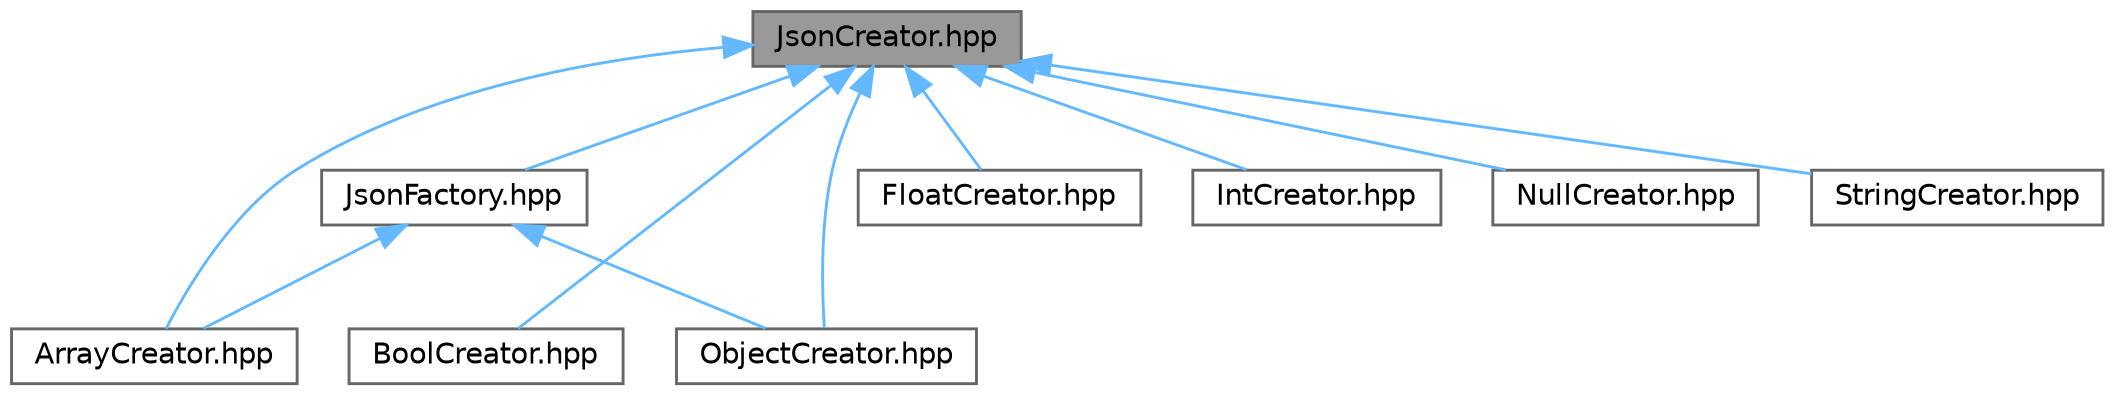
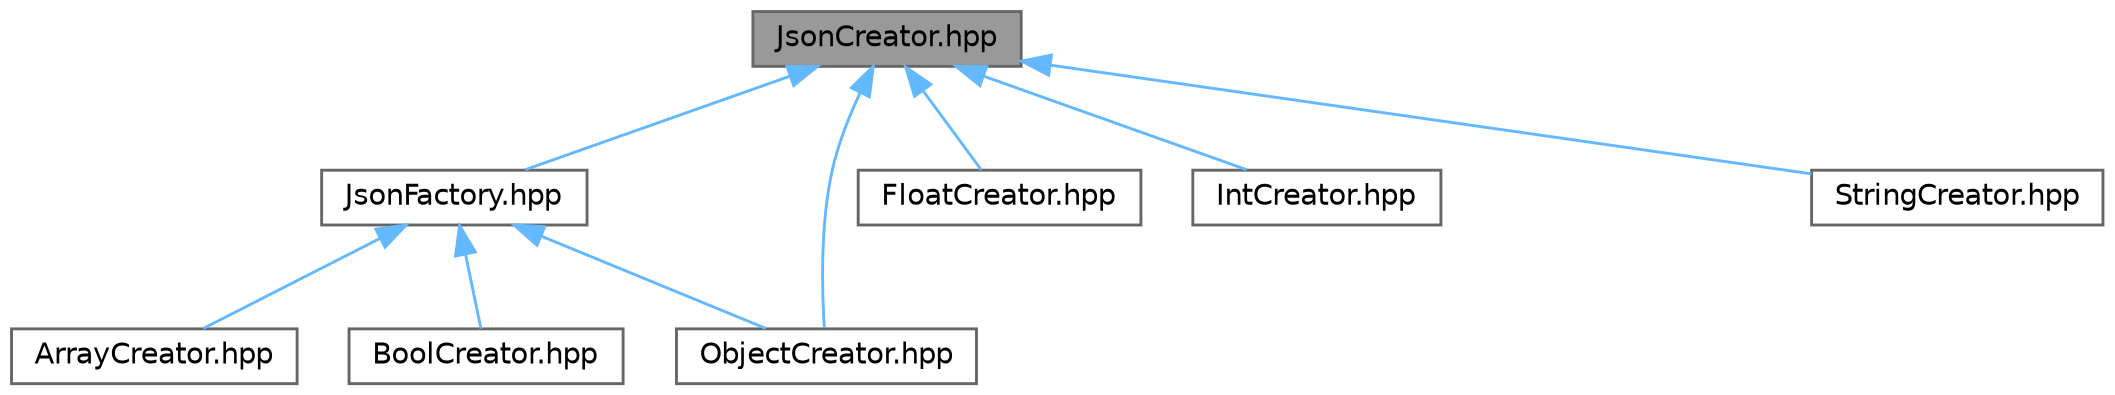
(404, 116) -> none
(1626, 198) -> none
(675, 207) -> (473, 291)
